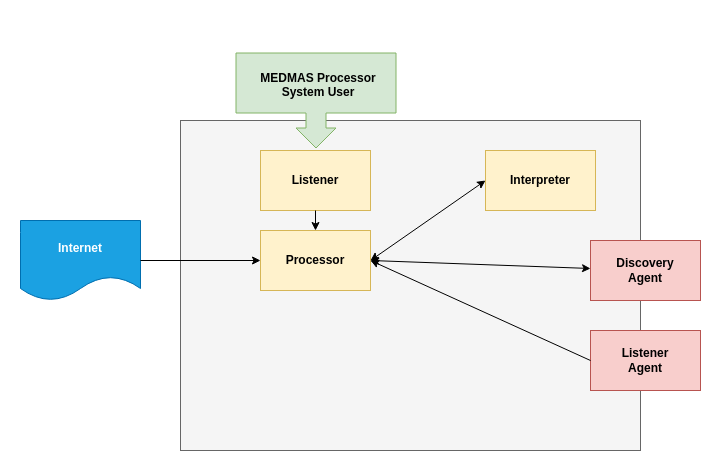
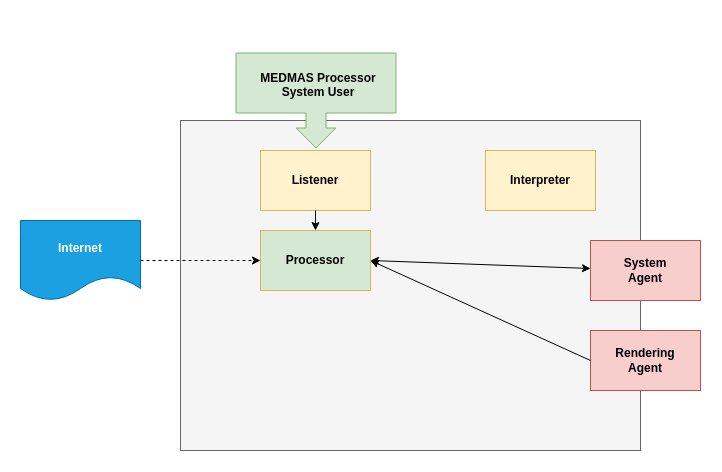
(428, 221) -> none
(198, 261) -> (198, 261)
(316, 261) -> (316, 261)
(646, 271) -> (646, 271)
(646, 361) -> (646, 361)
